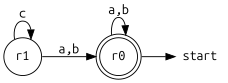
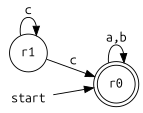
(69, 50) -> (73, 61)
(154, 57) -> (69, 92)
